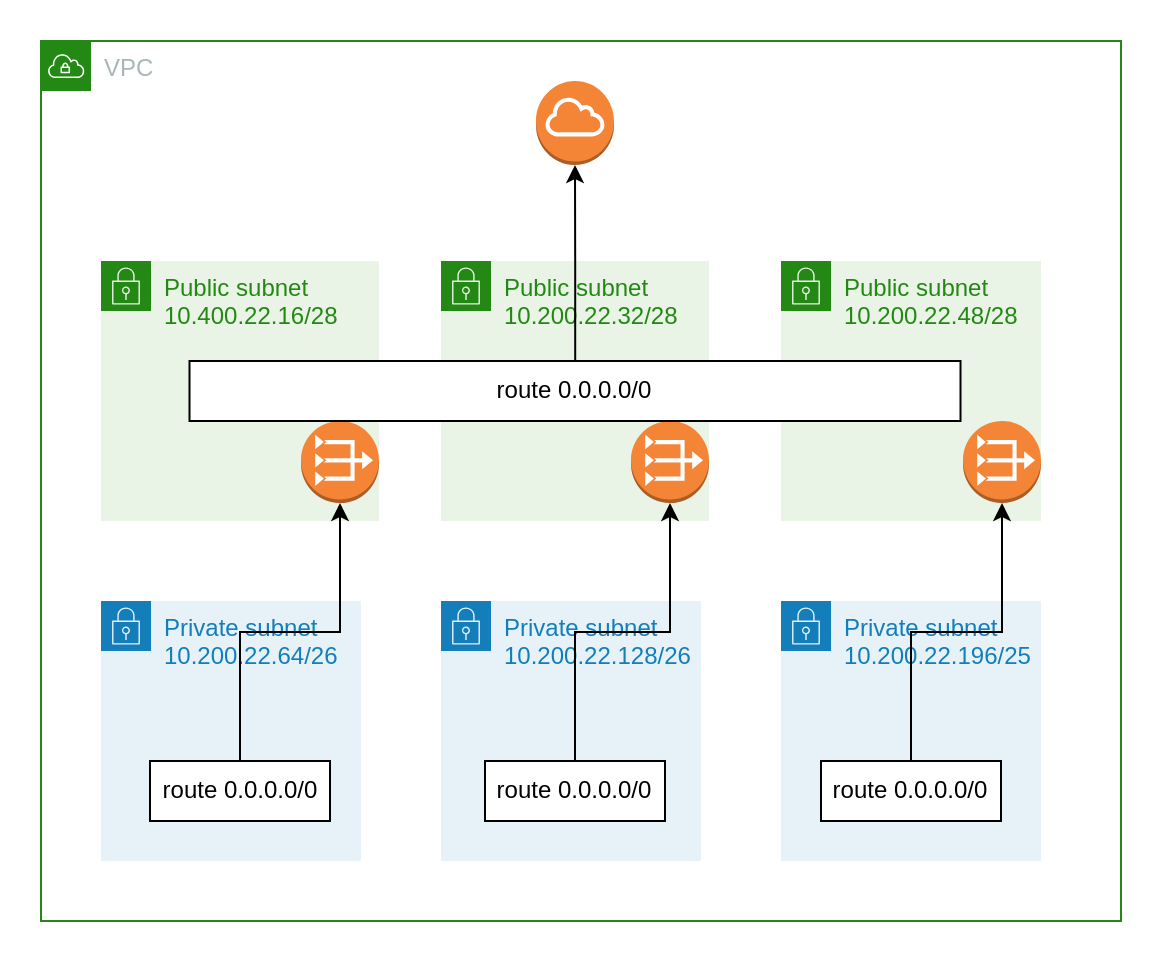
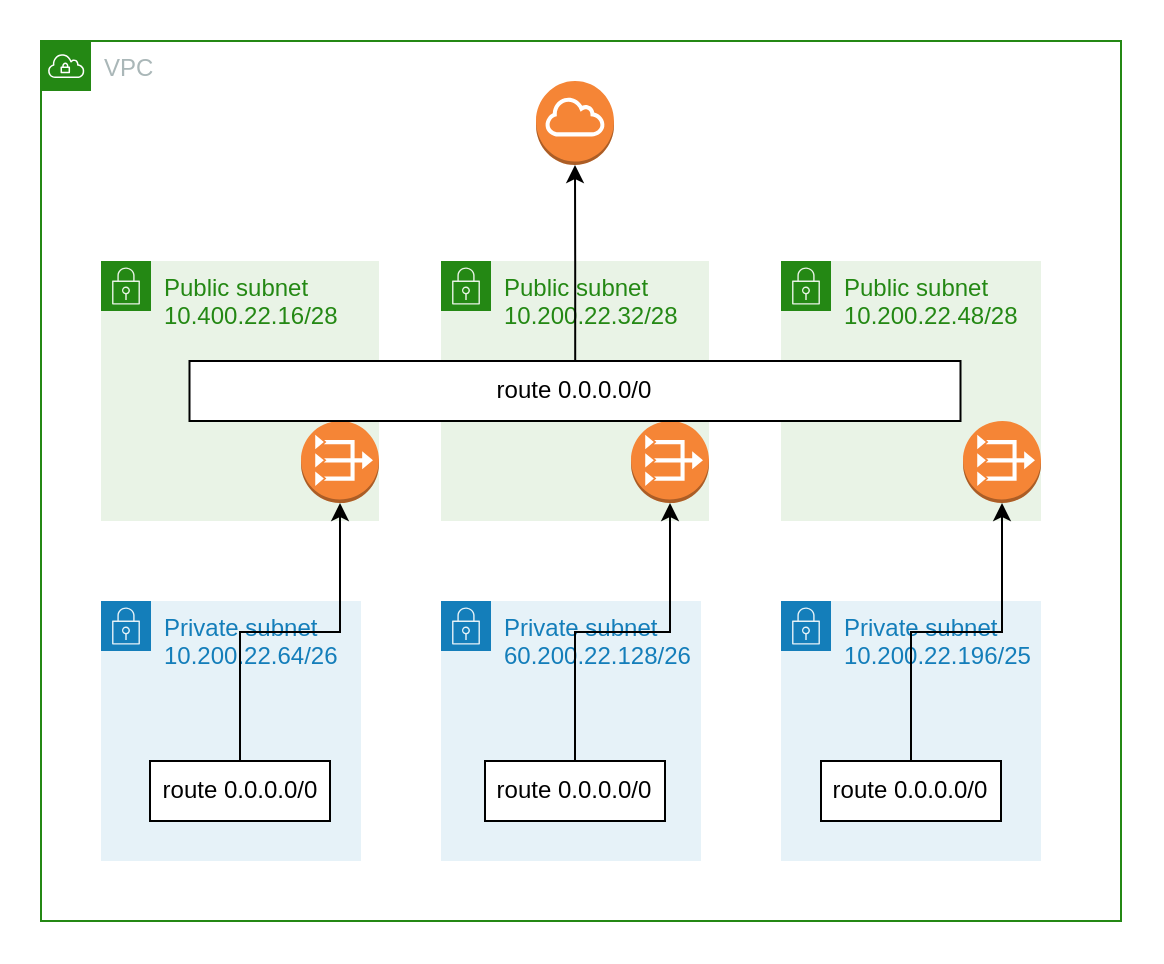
(603, 658) -> (603, 658)
